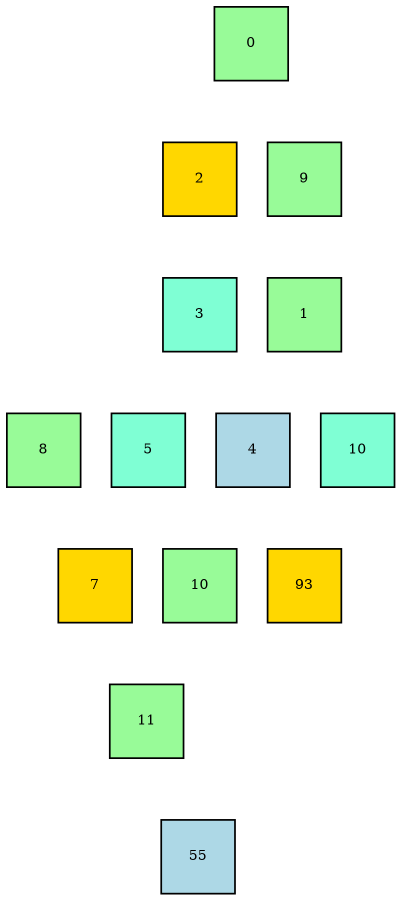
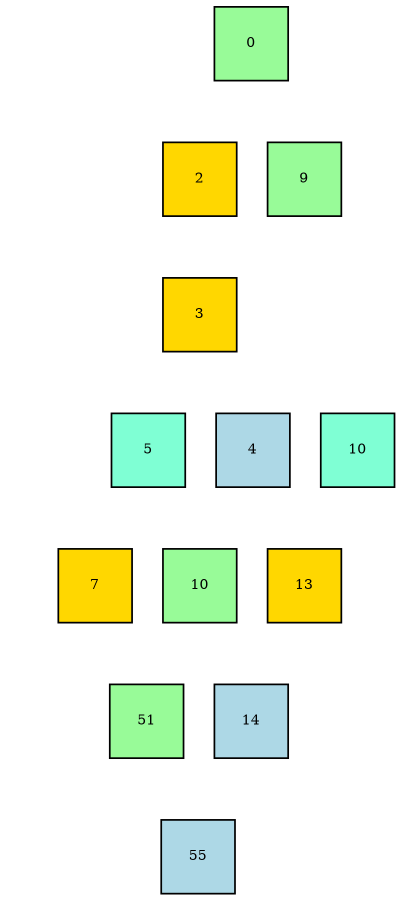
(200, 315) -> (200, 315)
(304, 315) -> none
(44, 450) -> none
(304, 586) -> (304, 586)
(147, 721) -> (147, 721)
none -> (251, 721)
